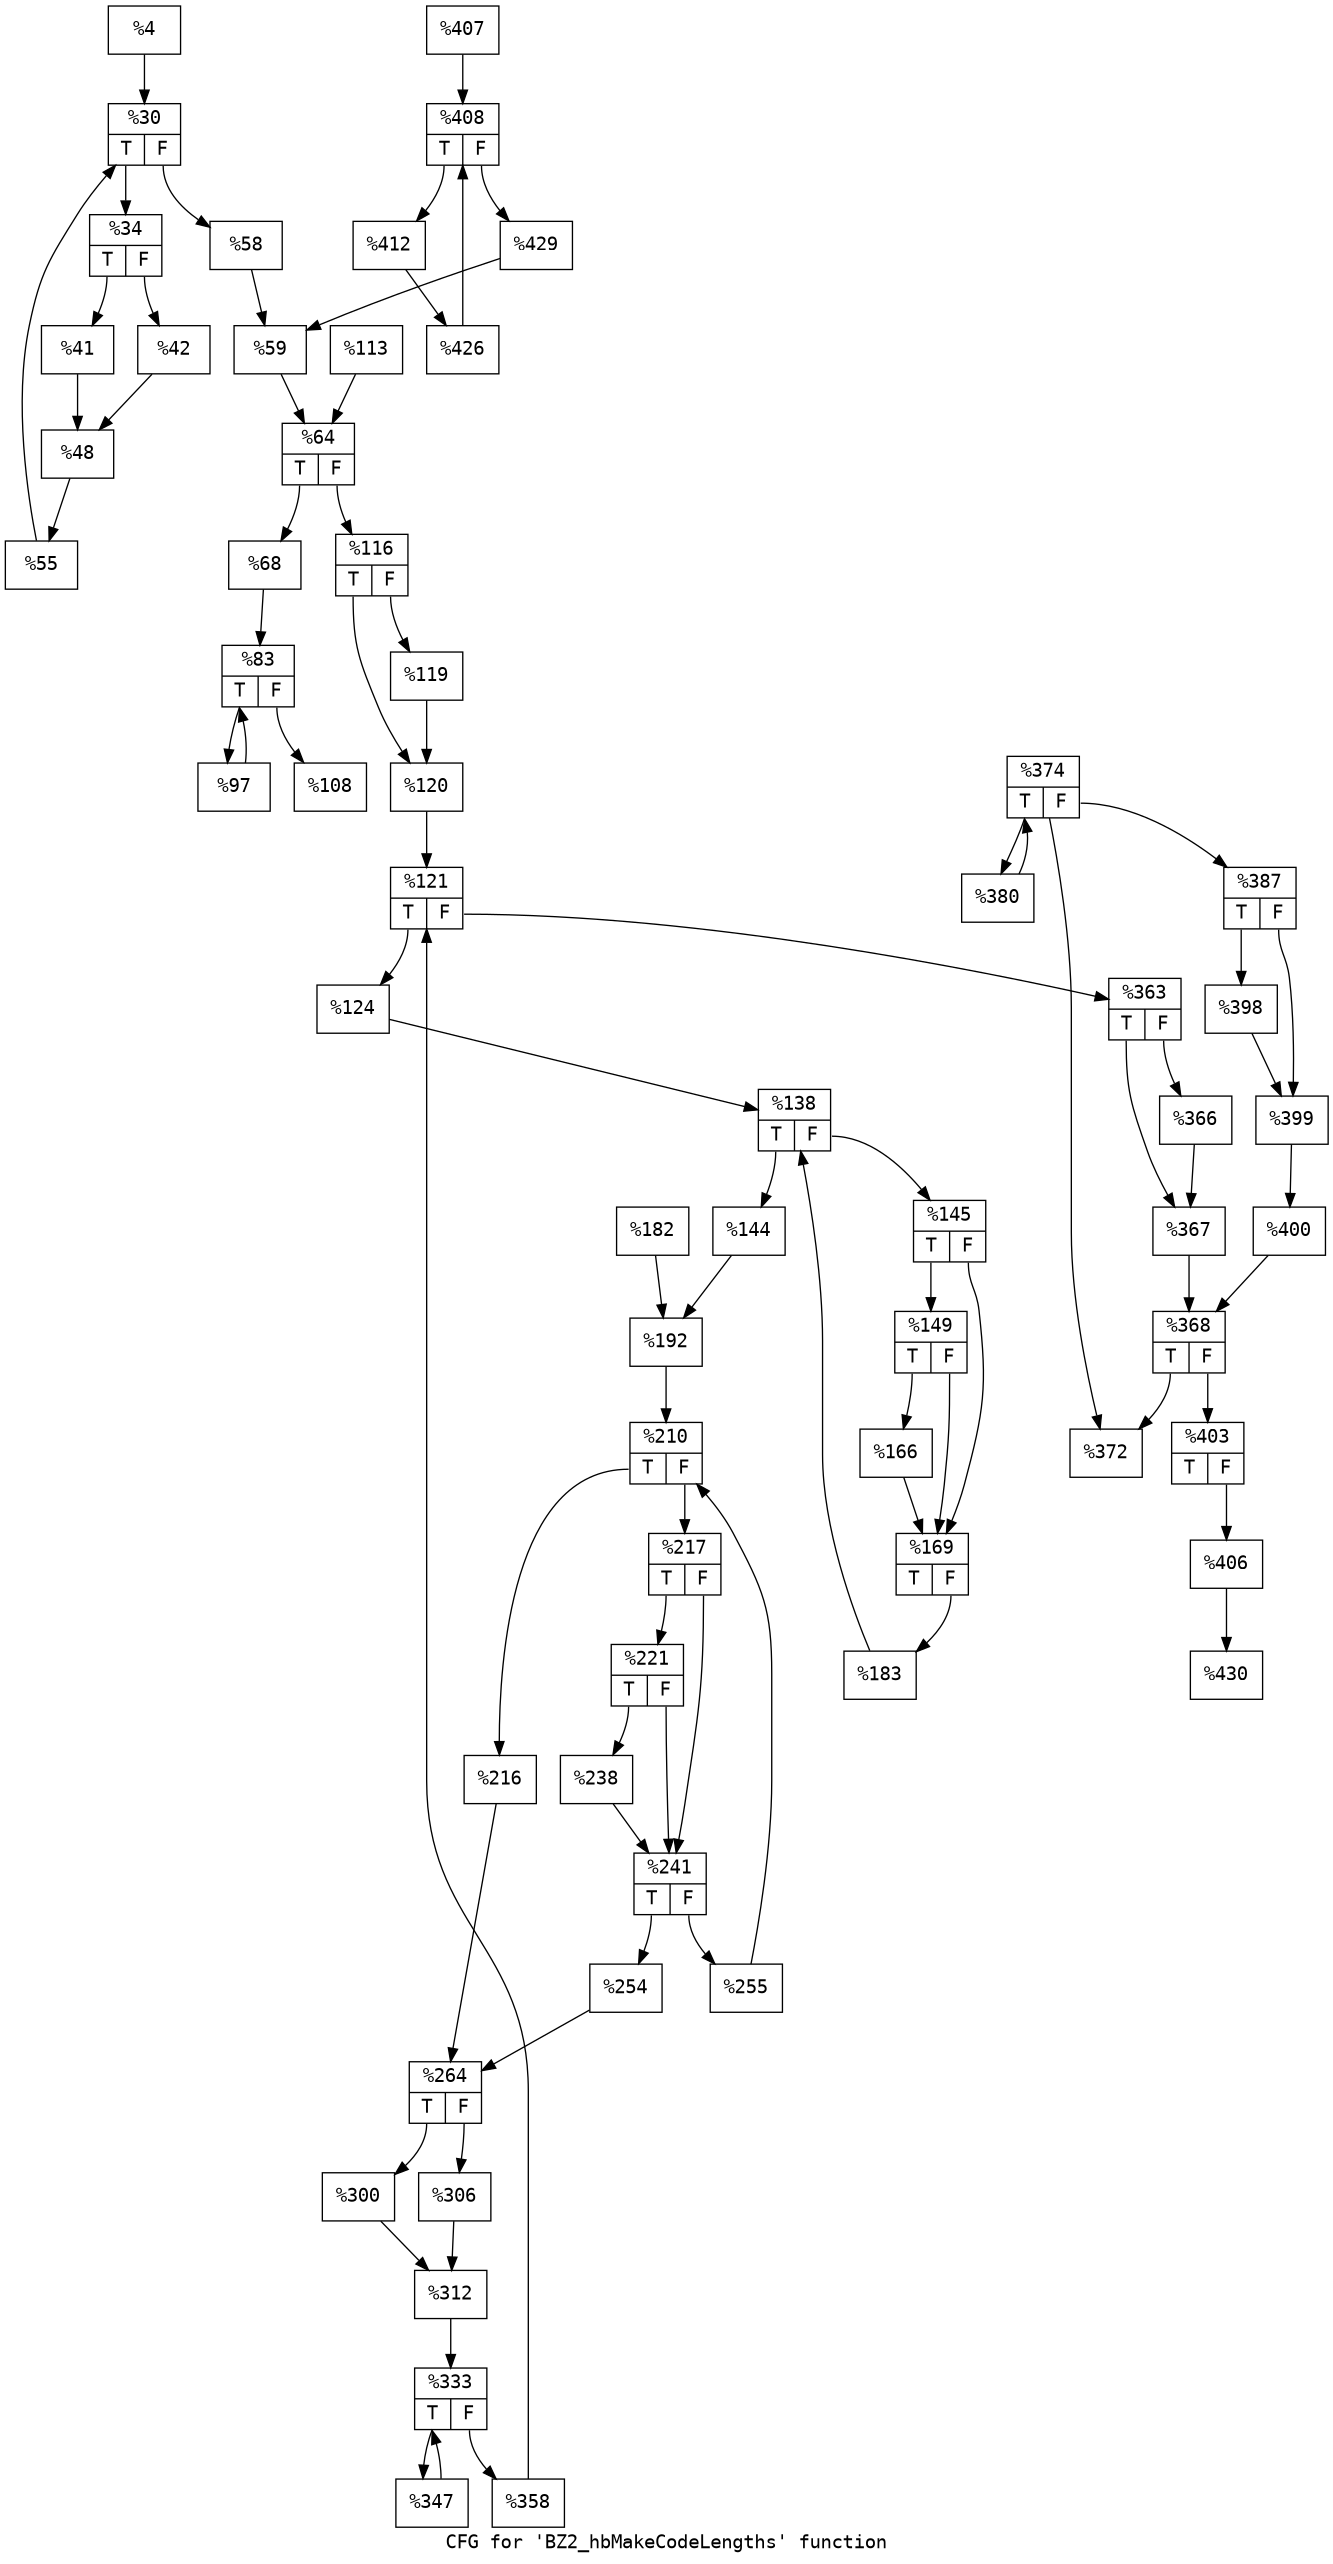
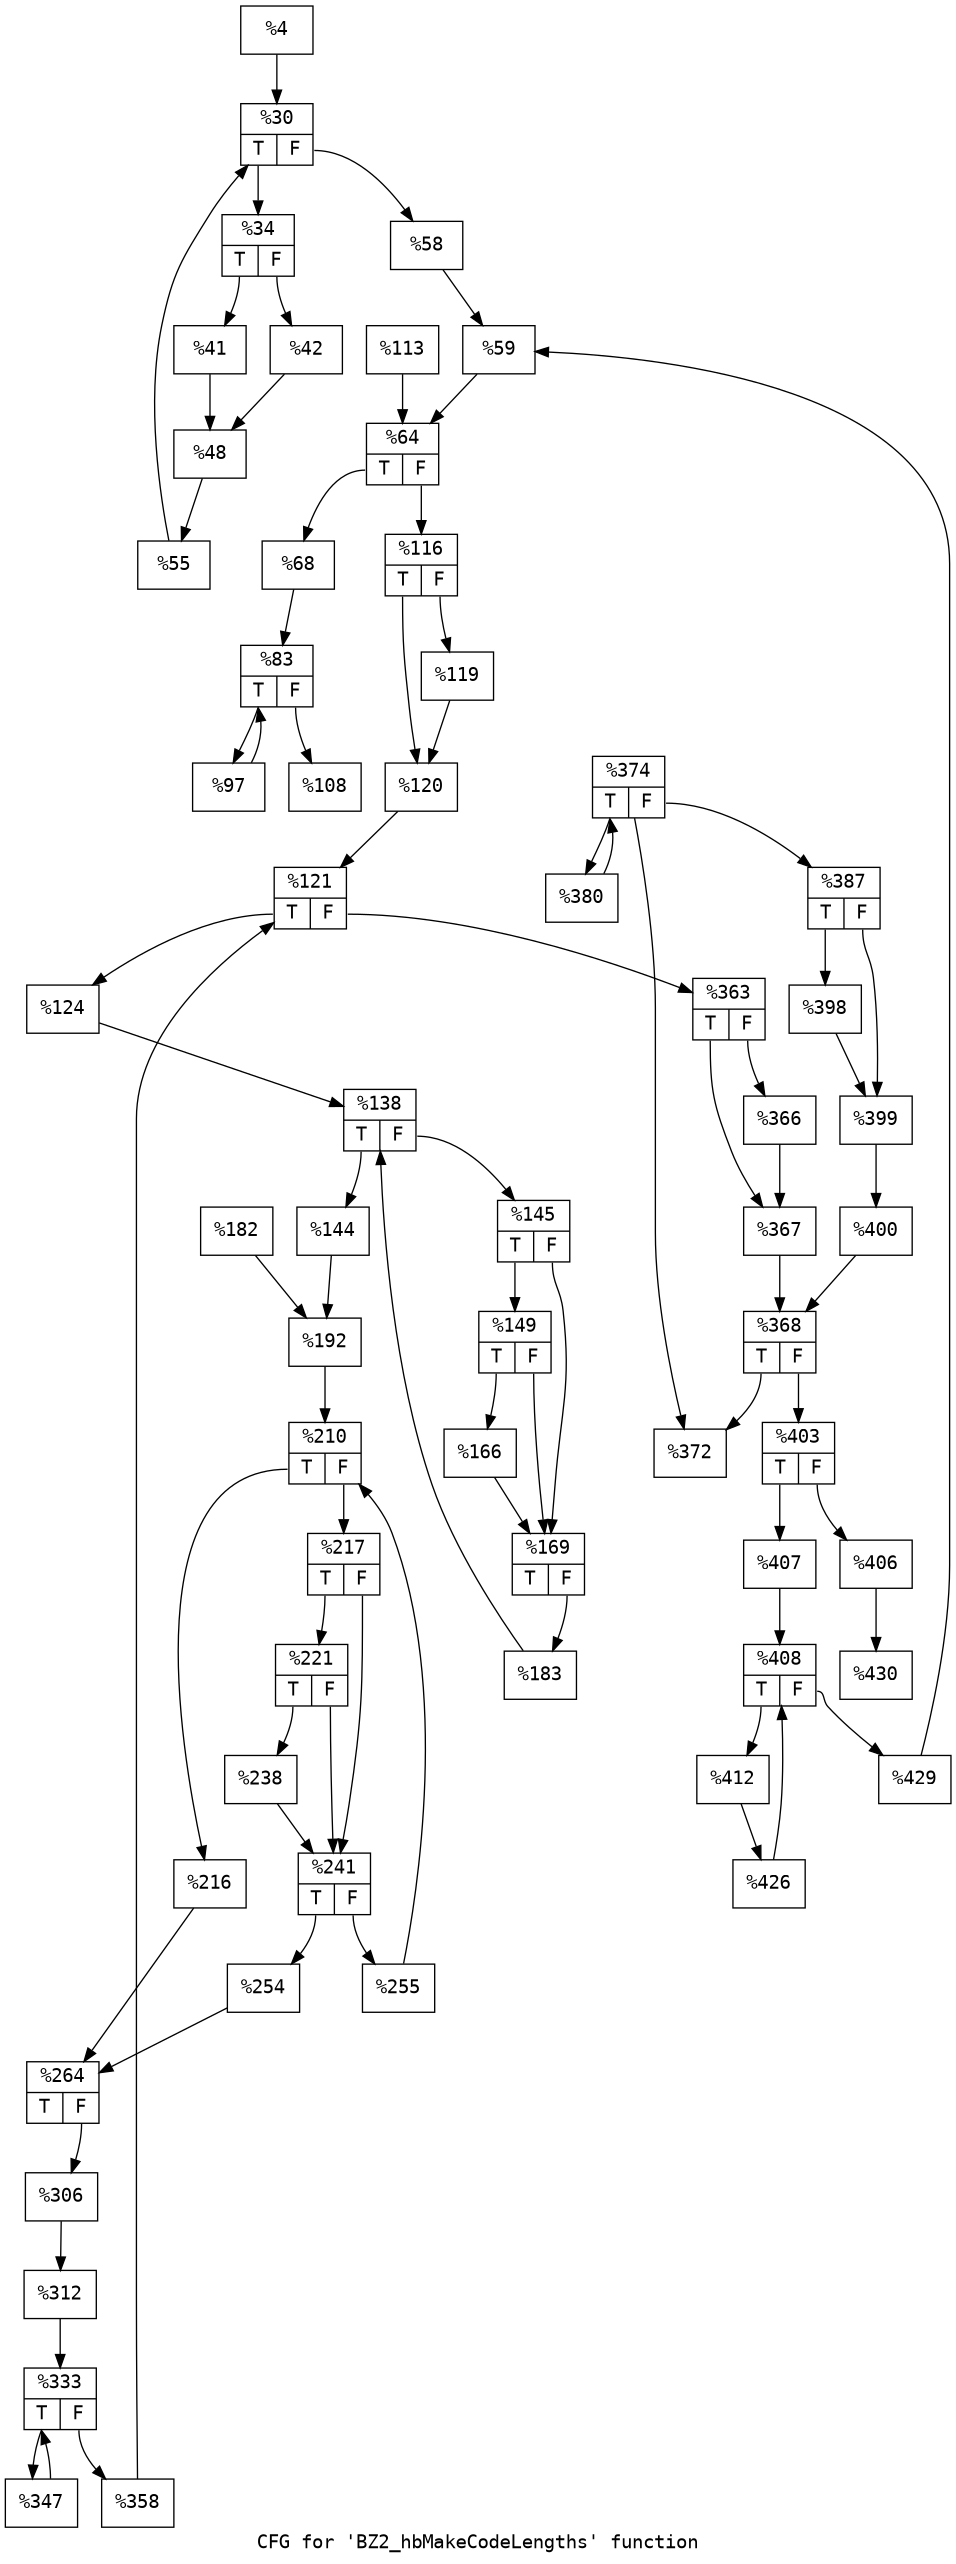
none -> (780, 1506)
(358, 2197) -> none
